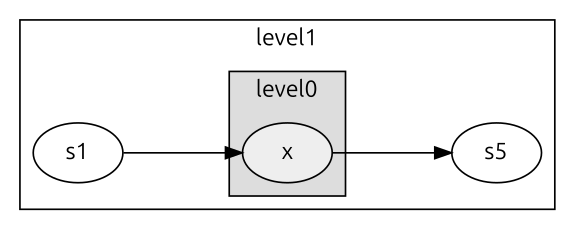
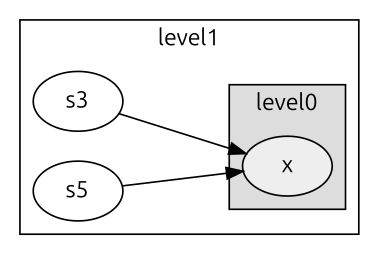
(78, 153) -> (78, 101)
(384, 153) -> (174, 180)
